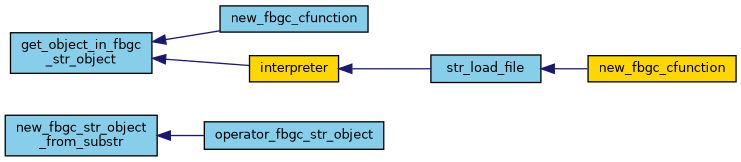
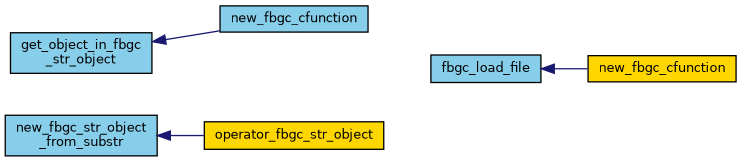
(294, 69) -> none
(486, 69) -> (486, 69)
(294, 136) -> (294, 136)
